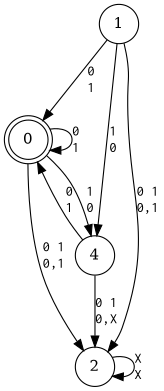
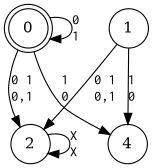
(79, 76) -> none
(60, 207) -> none
(95, 306) -> none
